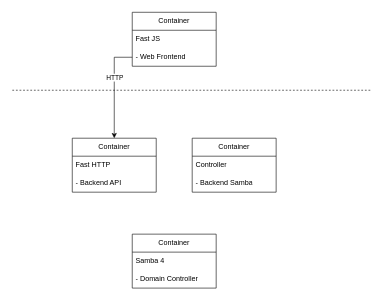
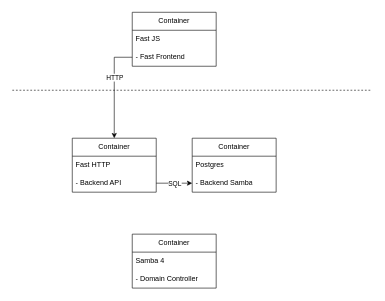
(162, 57) -> (164, 57)
(214, 165) -> (212, 165)
none -> (177, 183)
